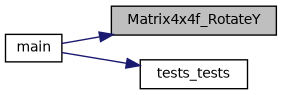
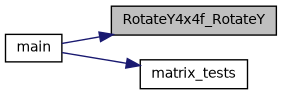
(194, 21) -> (194, 21)
(194, 74) -> (194, 74)
